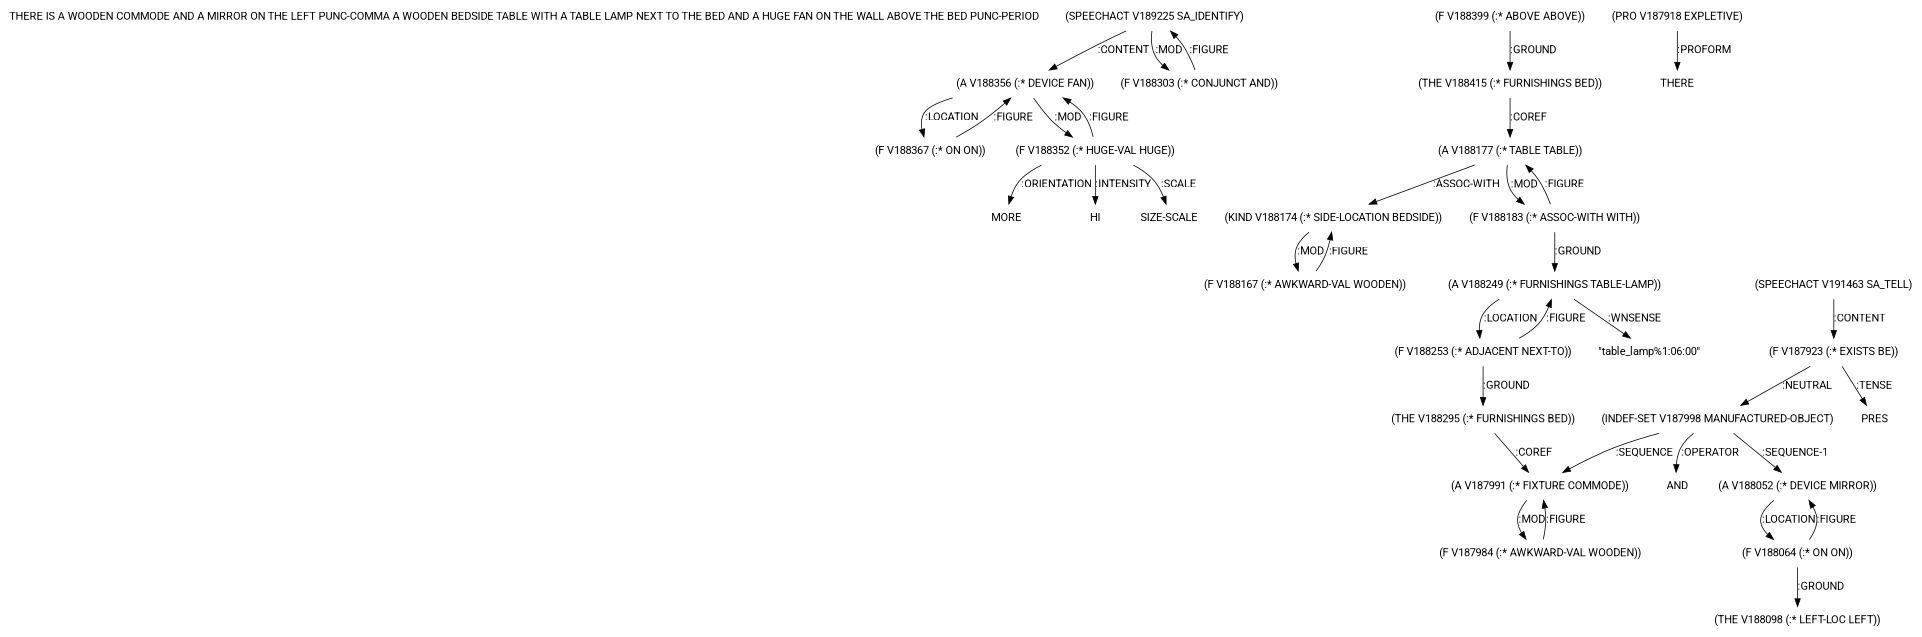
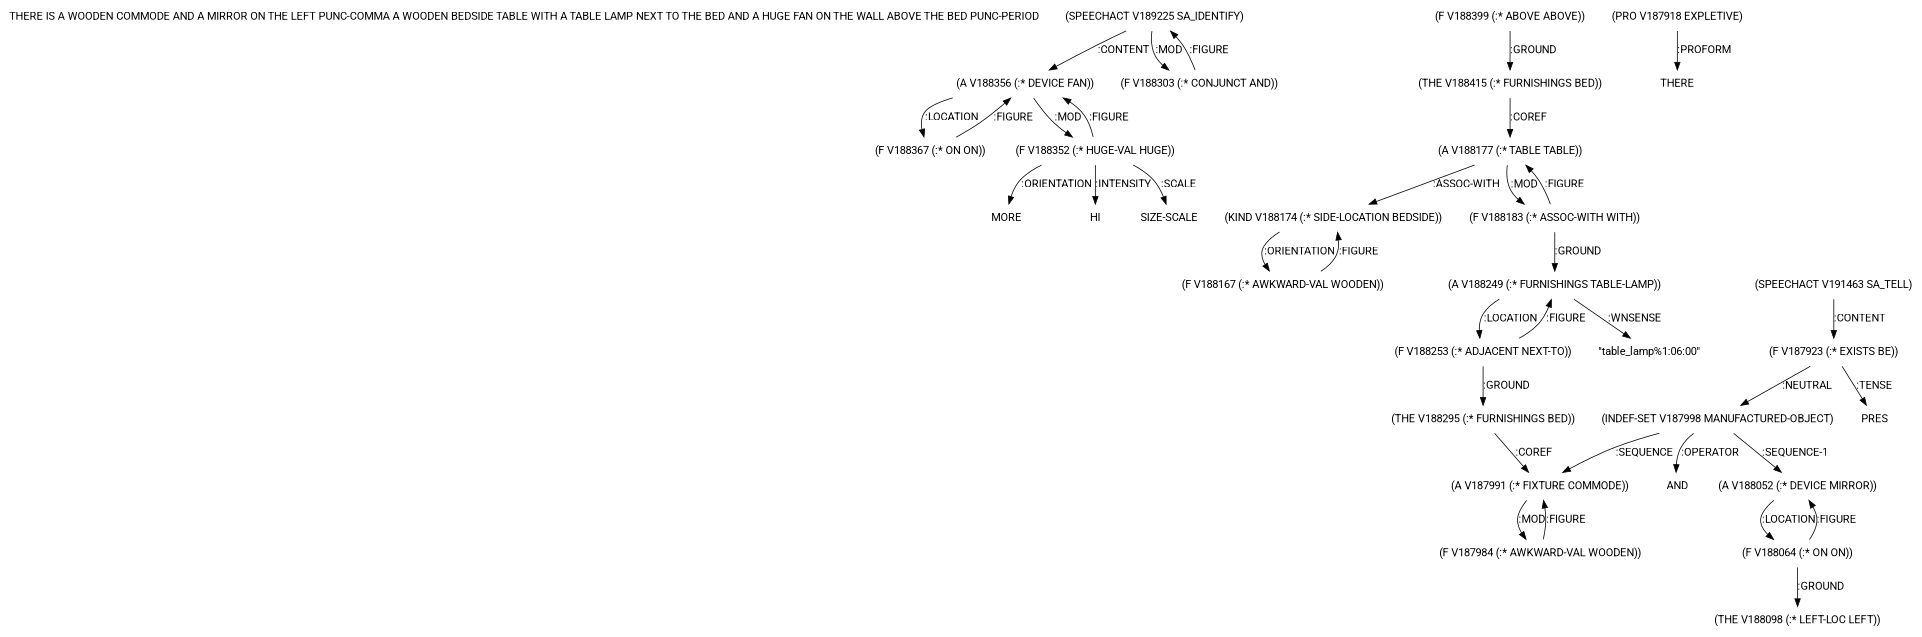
(1311, 252) -> (1300, 252)
